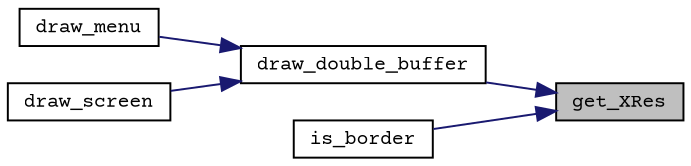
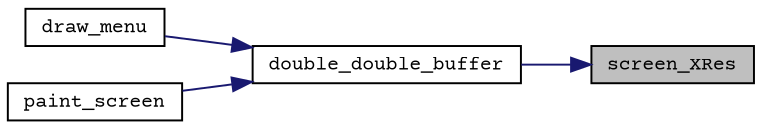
(363, 65) -> (387, 65)
(89, 102) -> (95, 102)
(620, 102) -> (673, 65)
(363, 139) -> none
